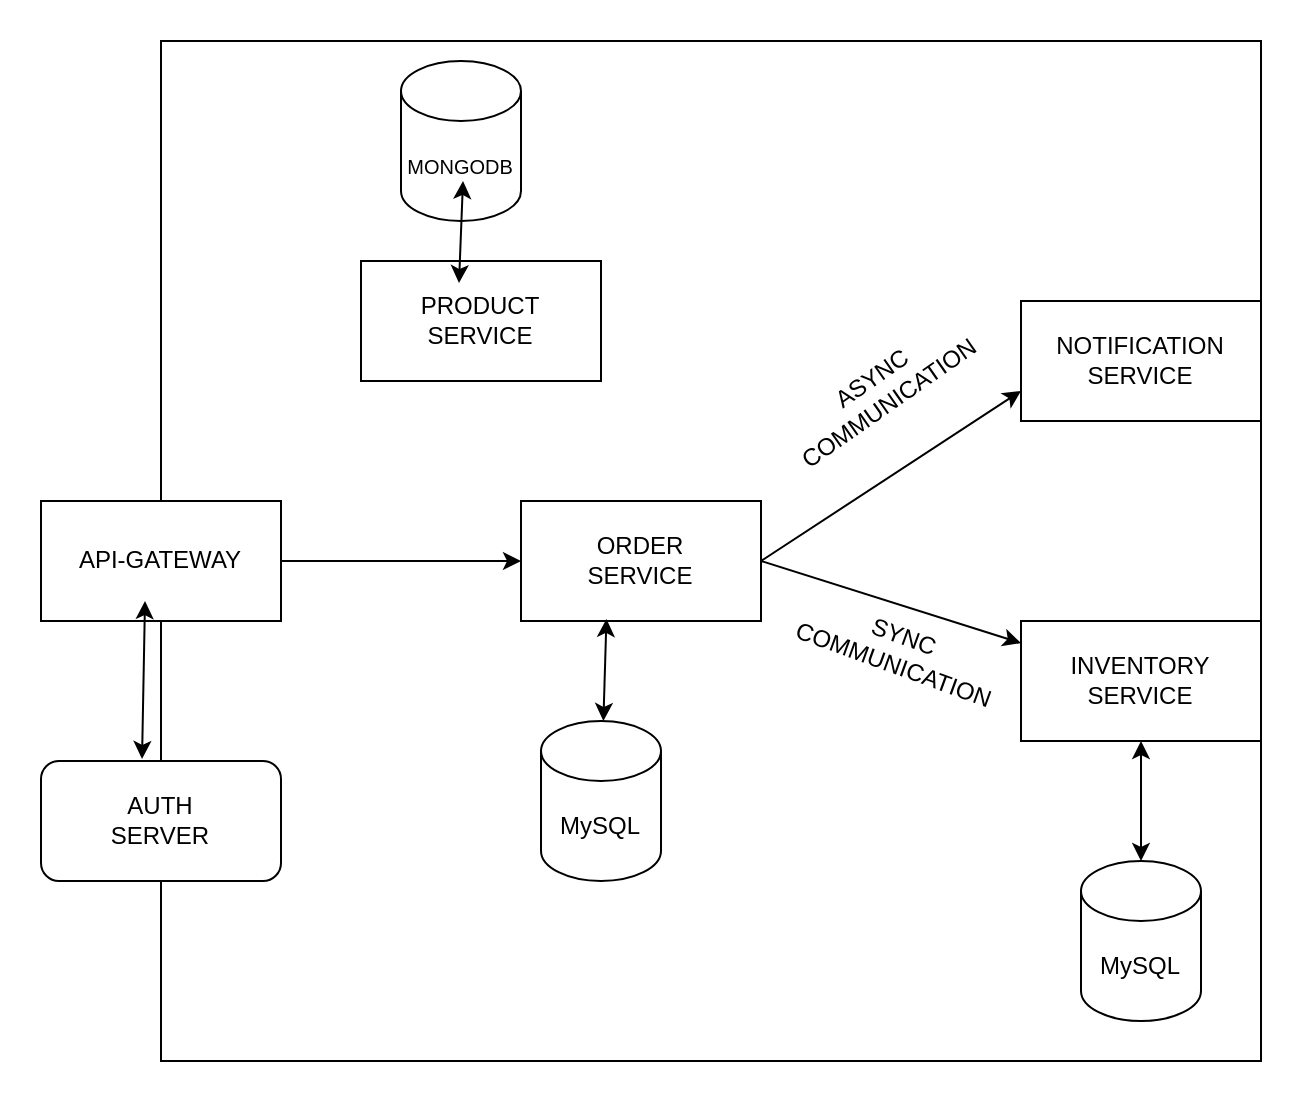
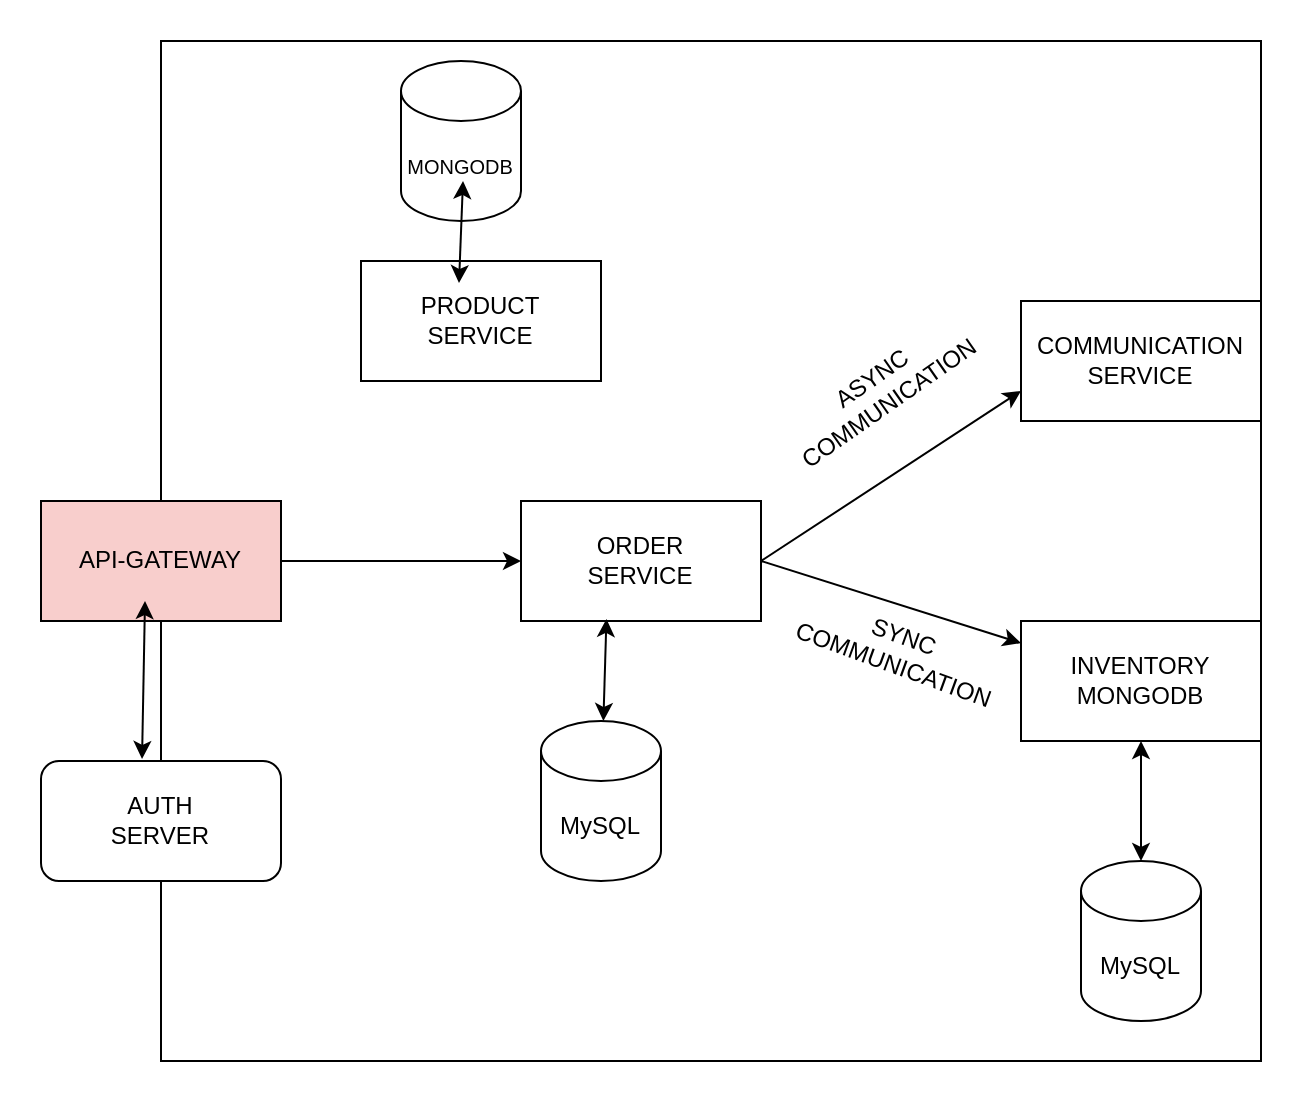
(1141, 361) -> (1141, 361)
(161, 561) -> (161, 561)
(1141, 681) -> (1141, 681)
